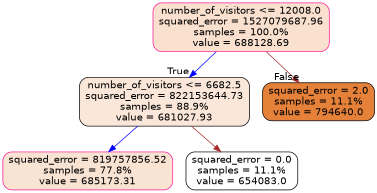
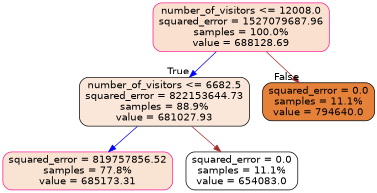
(319, 102) -> (319, 102)
